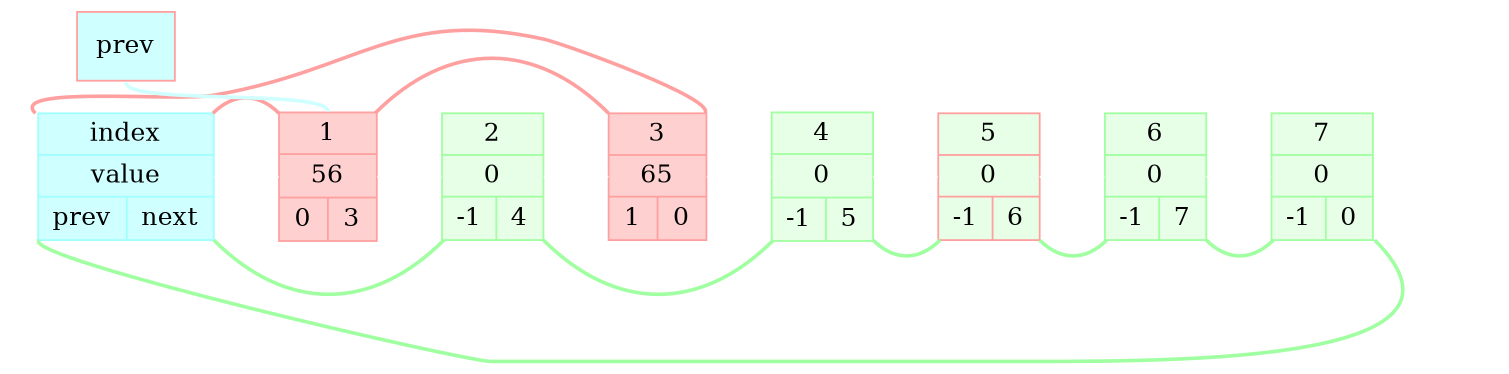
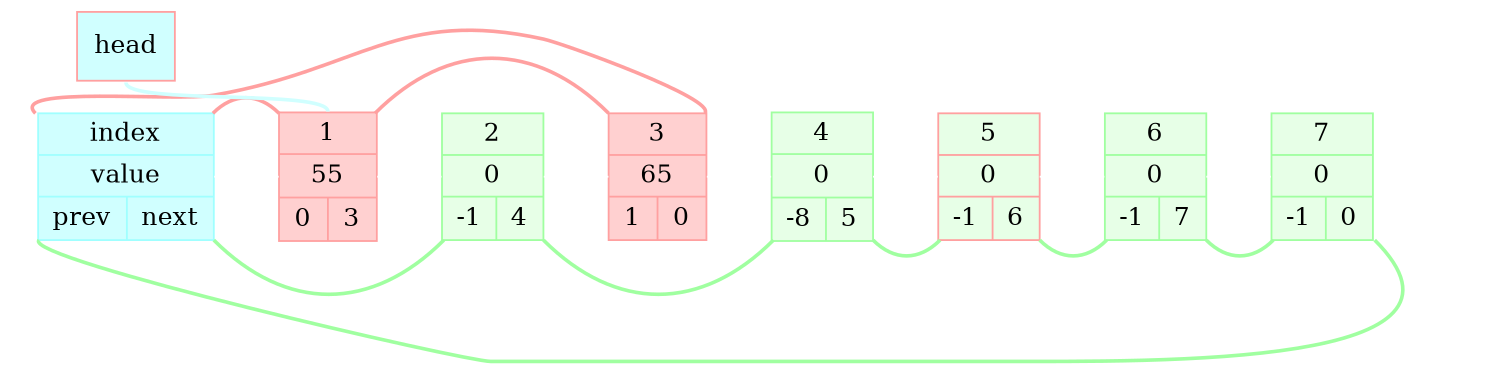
(126, 46) -> (126, 46)
(328, 175) -> (328, 175)
(799, 218) -> (799, 218)
